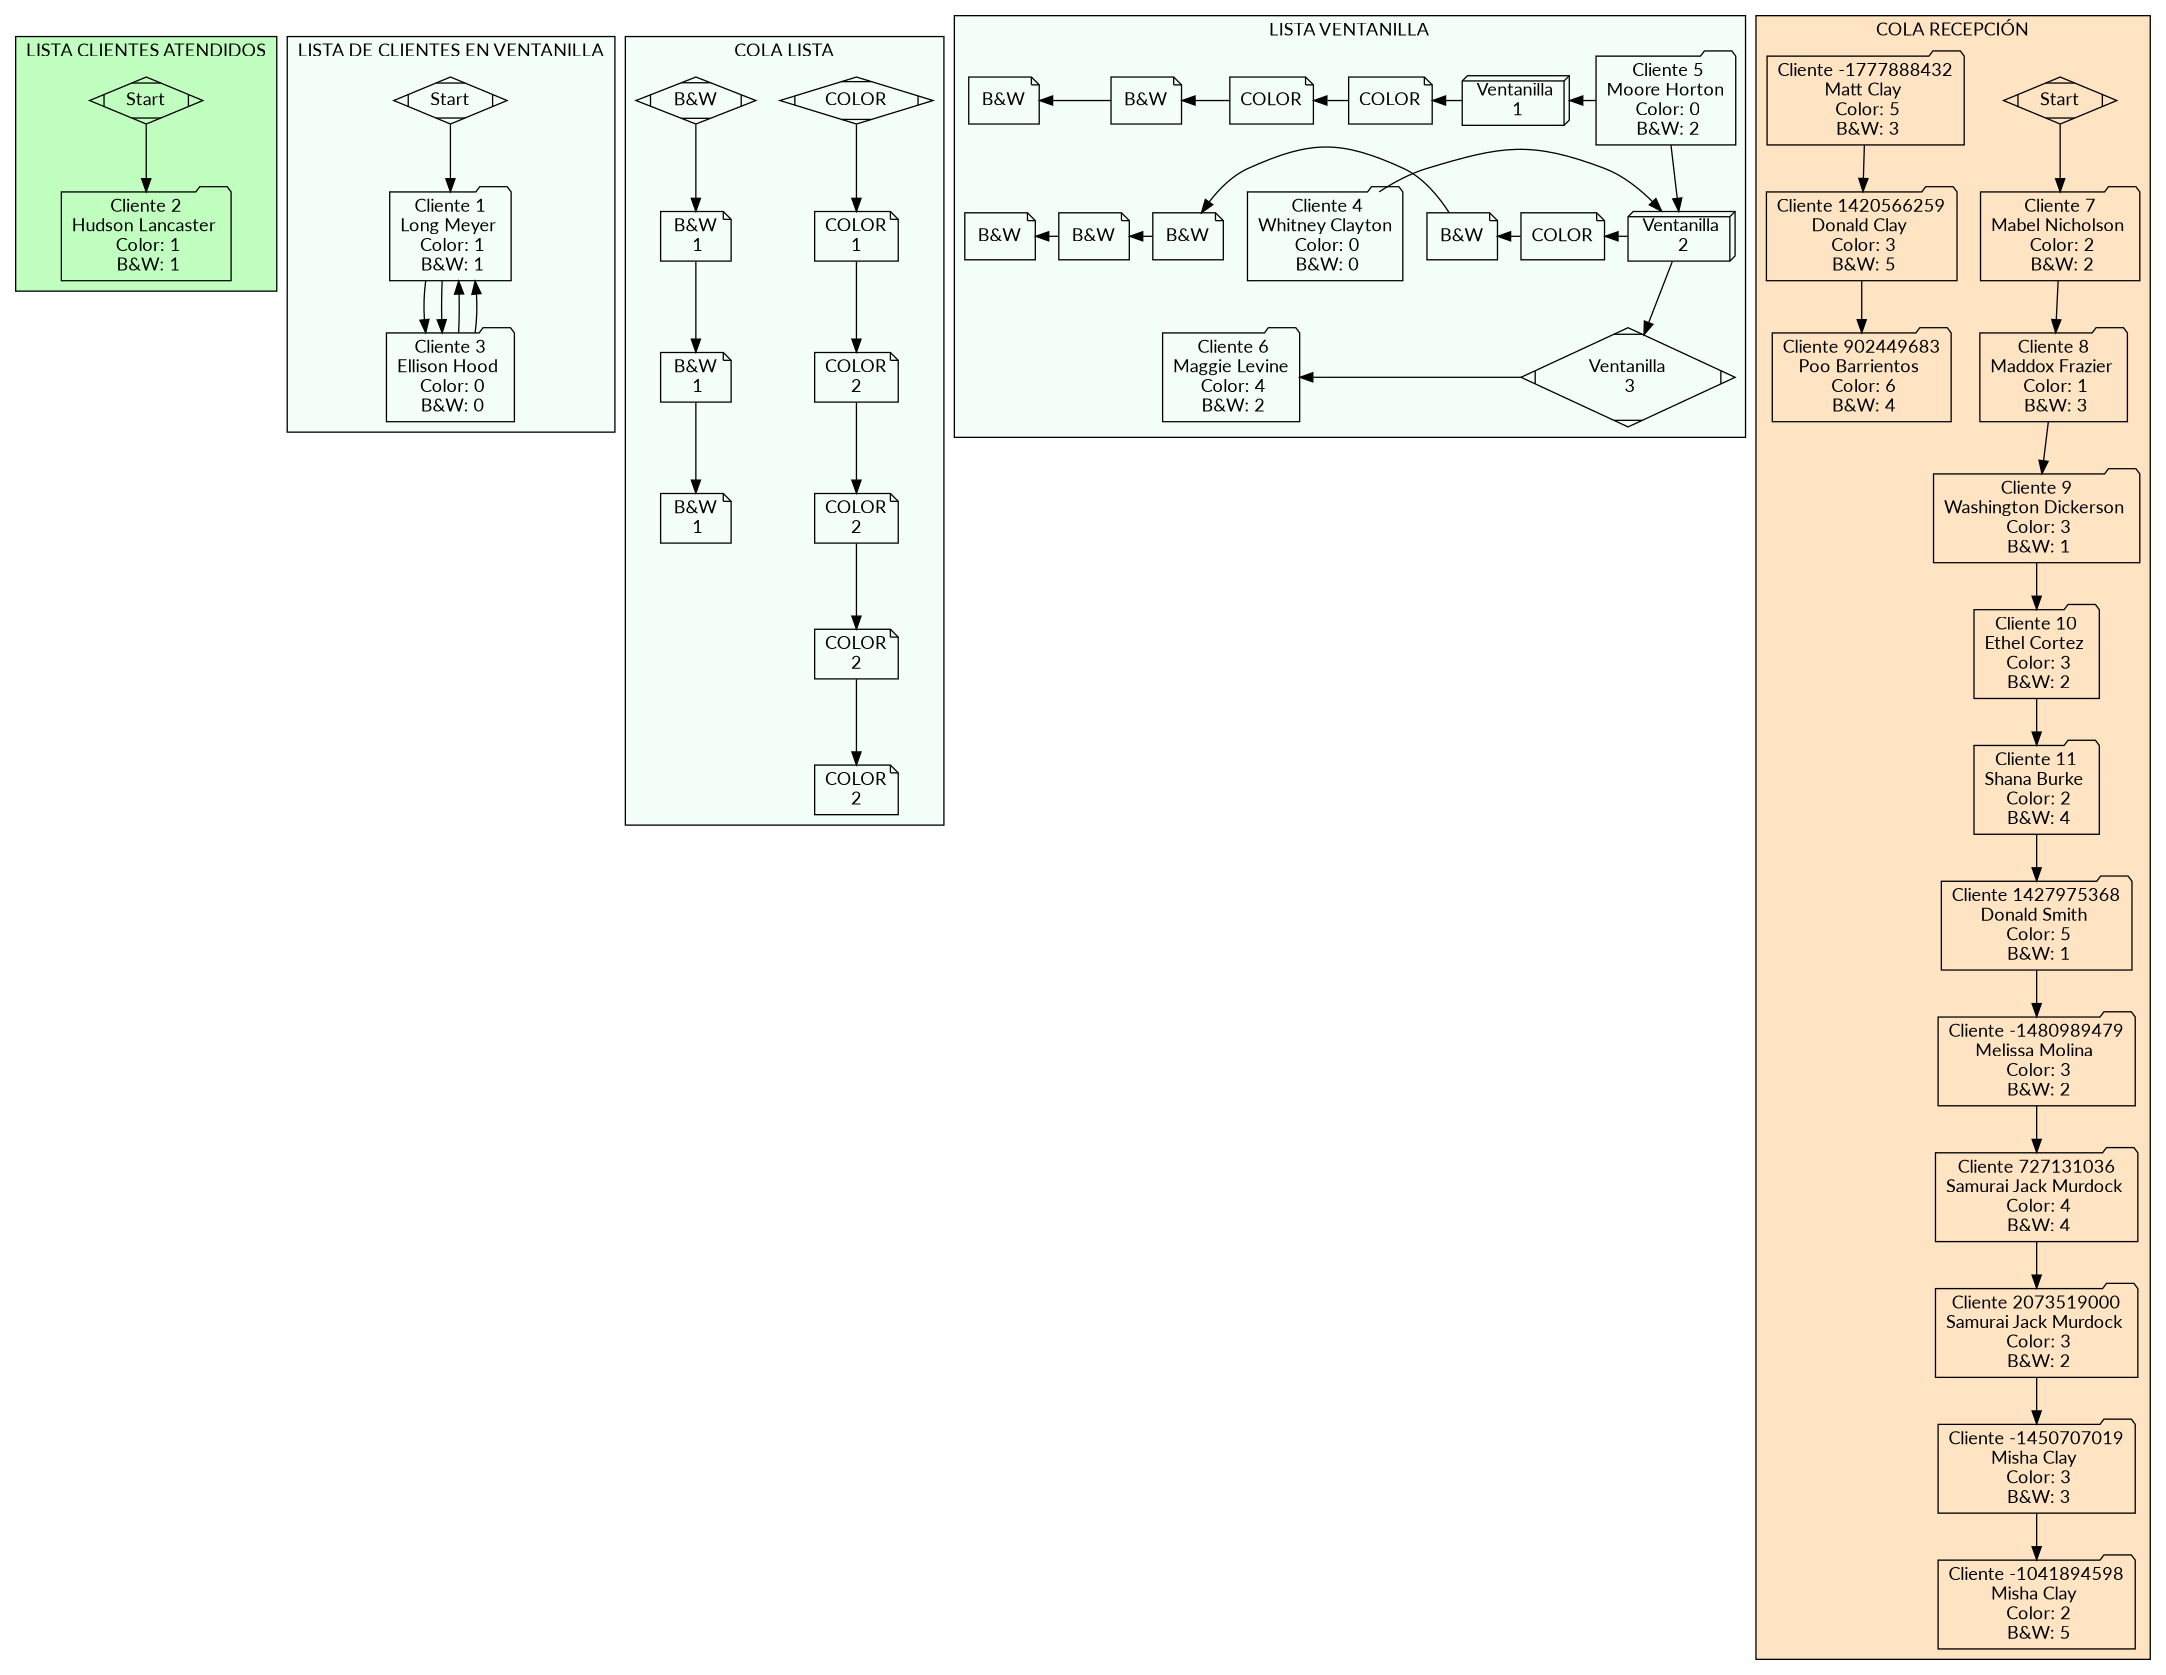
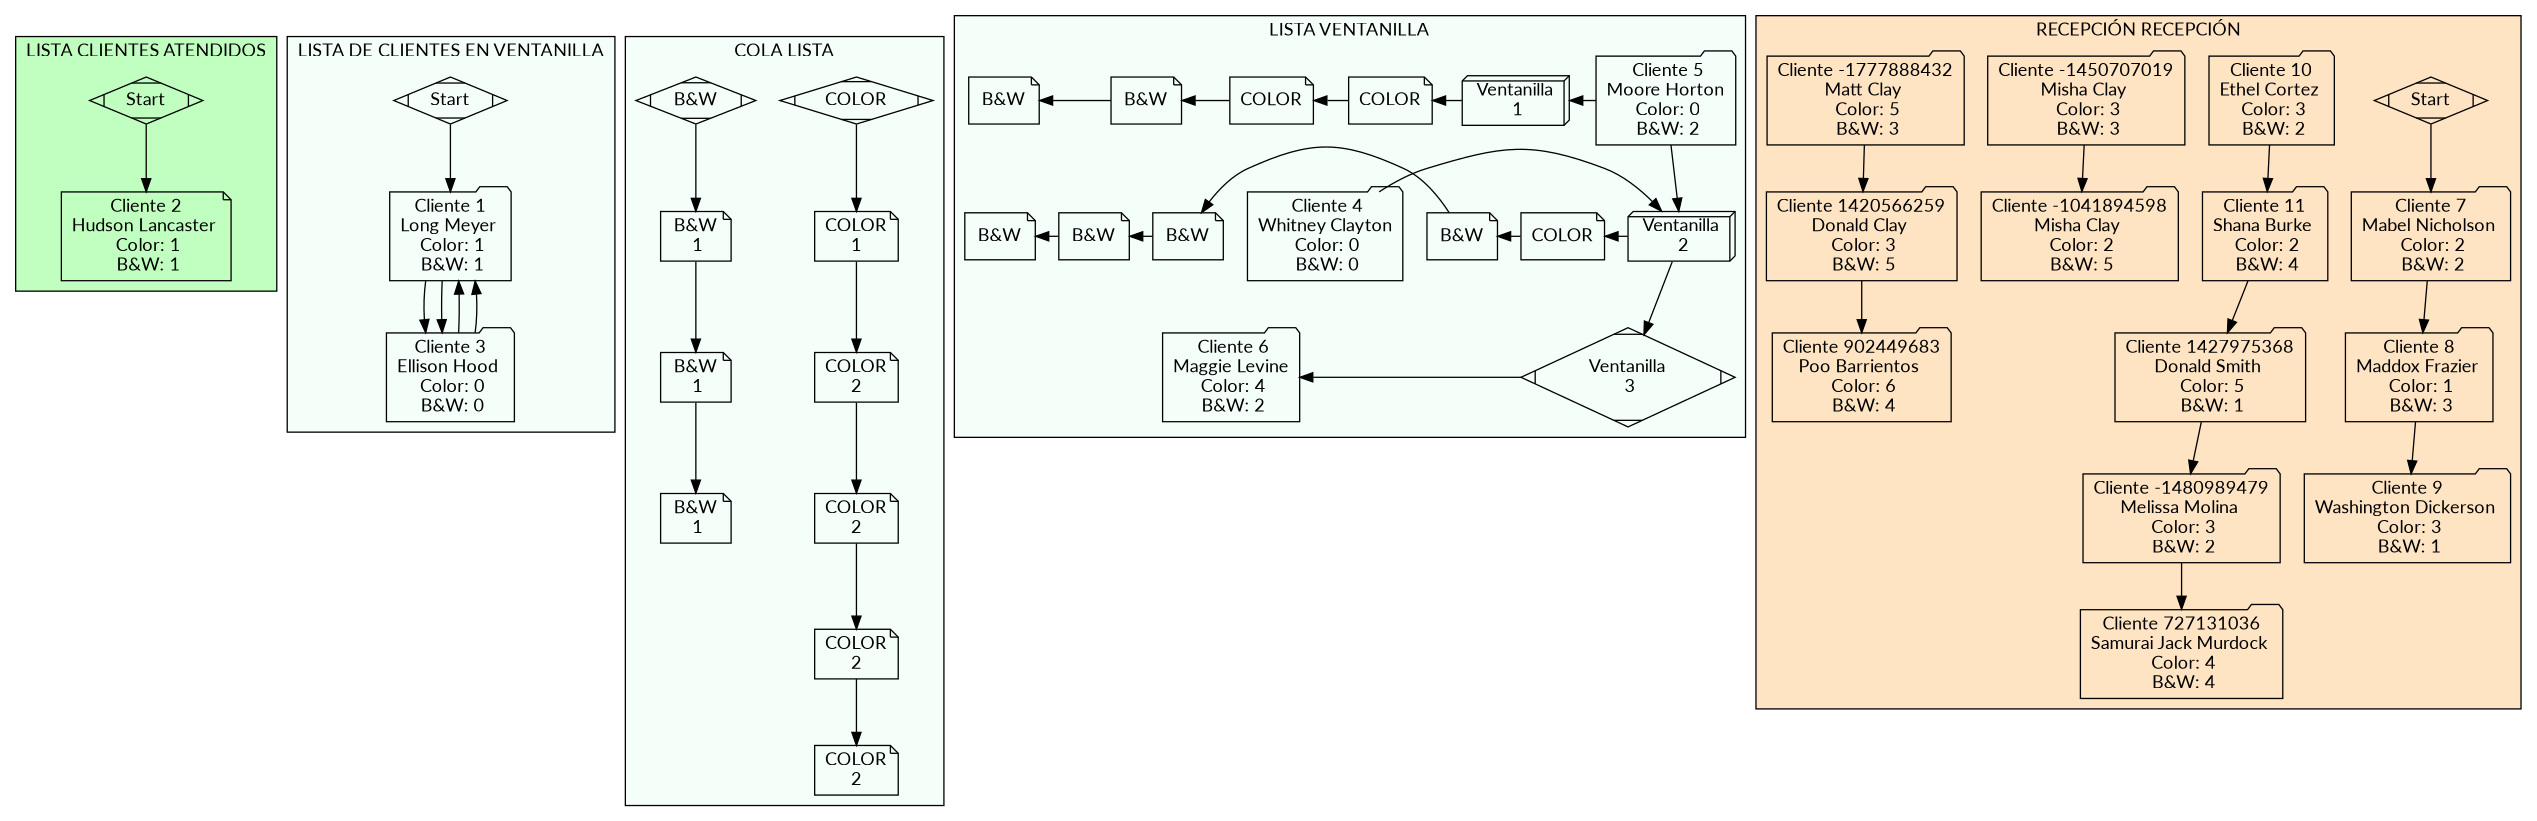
(1953, 31) -> (2138, 31)
(146, 236) -> (146, 236)
(2037, 579) -> none
(2037, 1333) -> none
